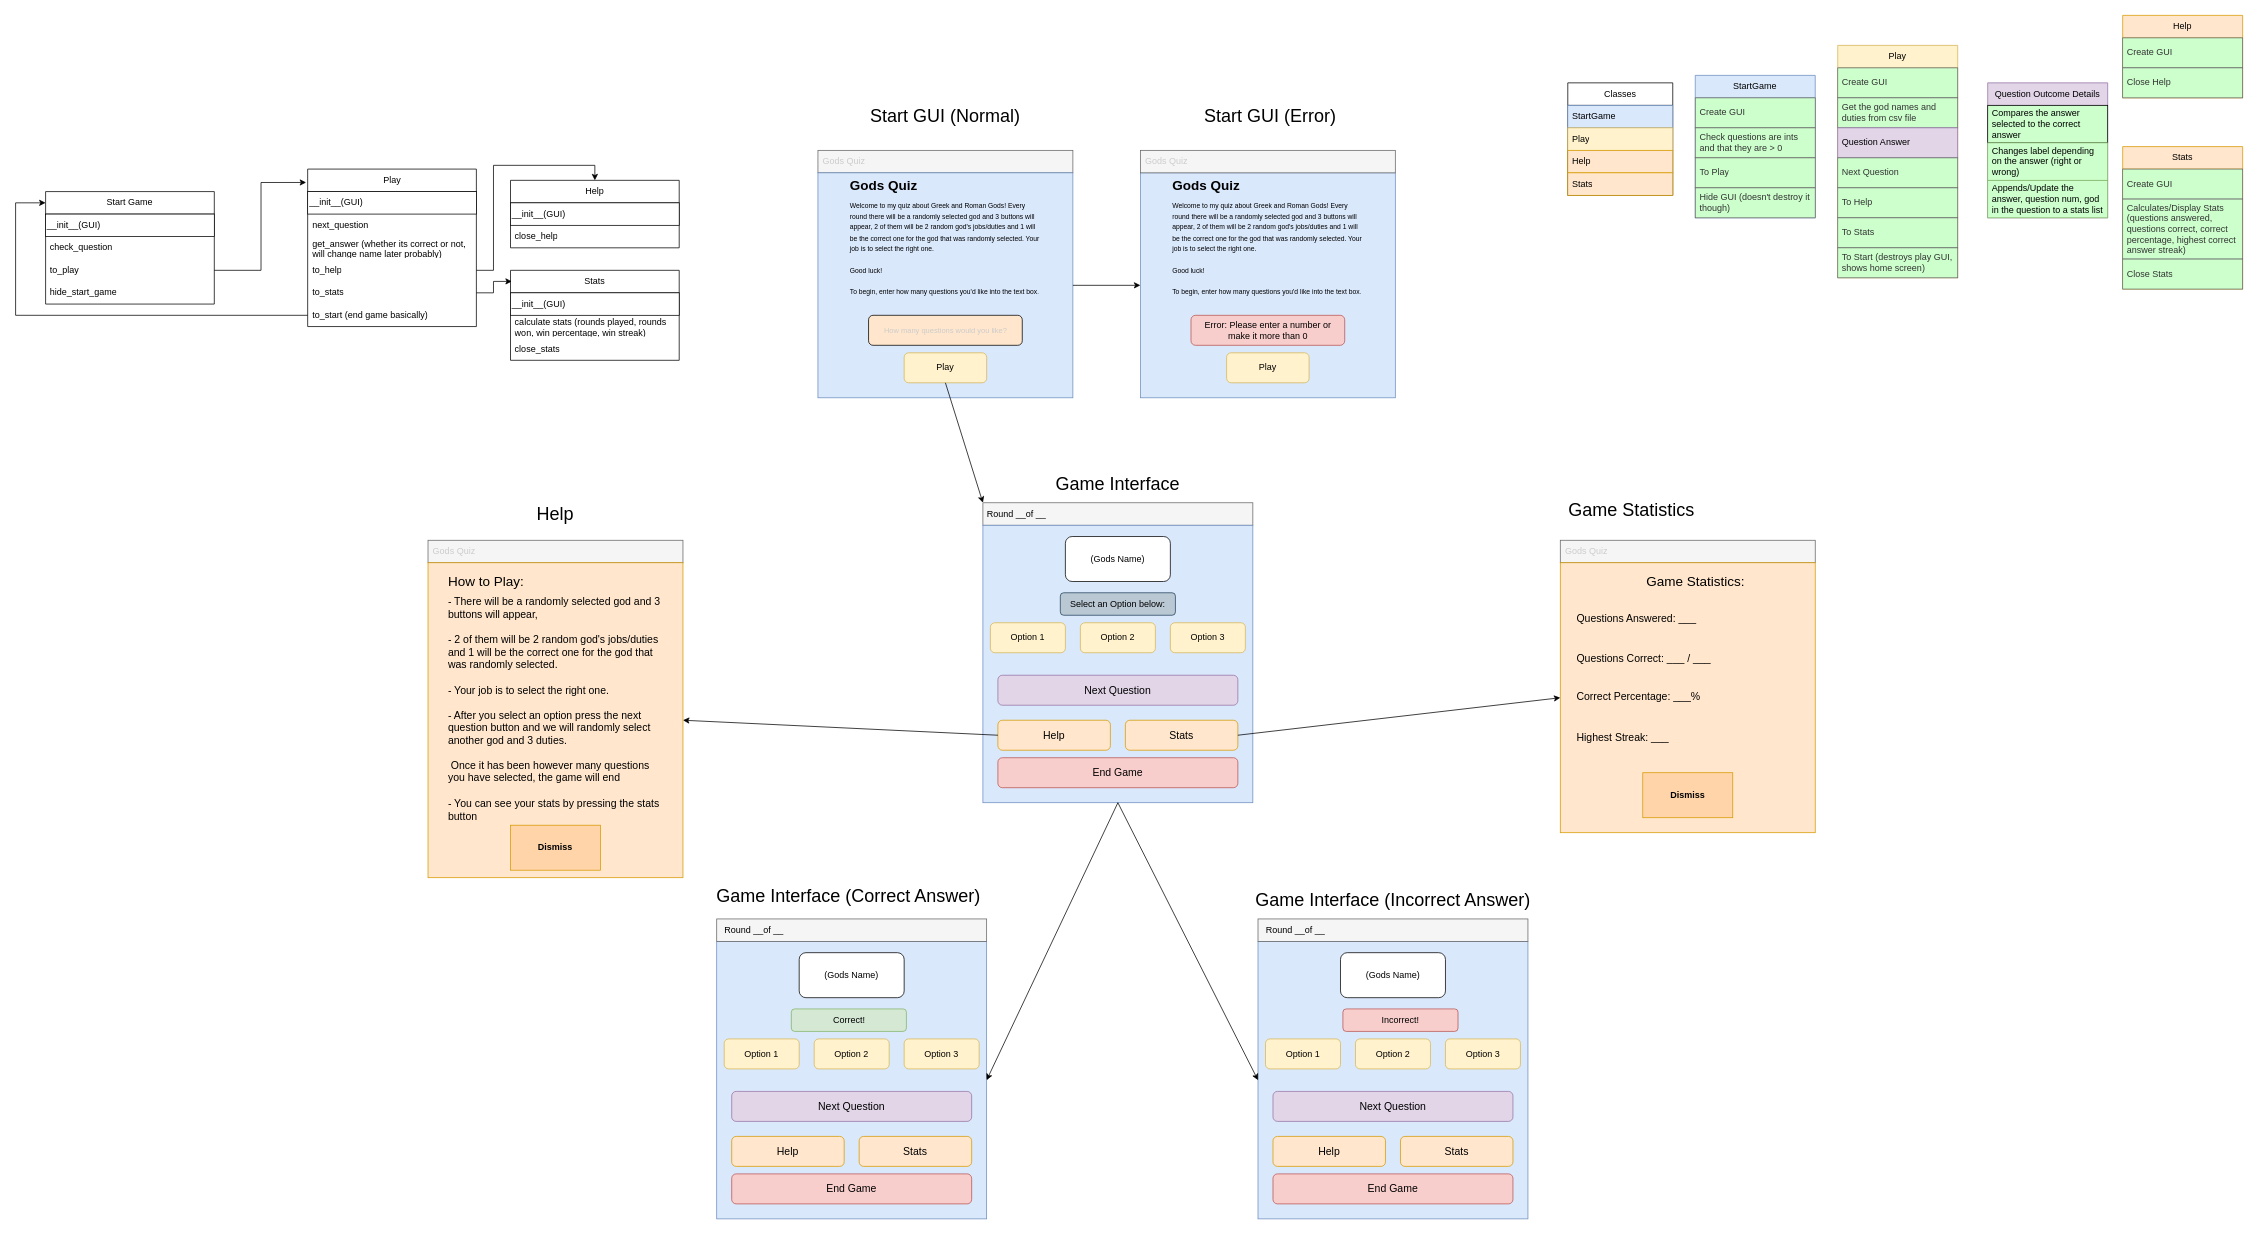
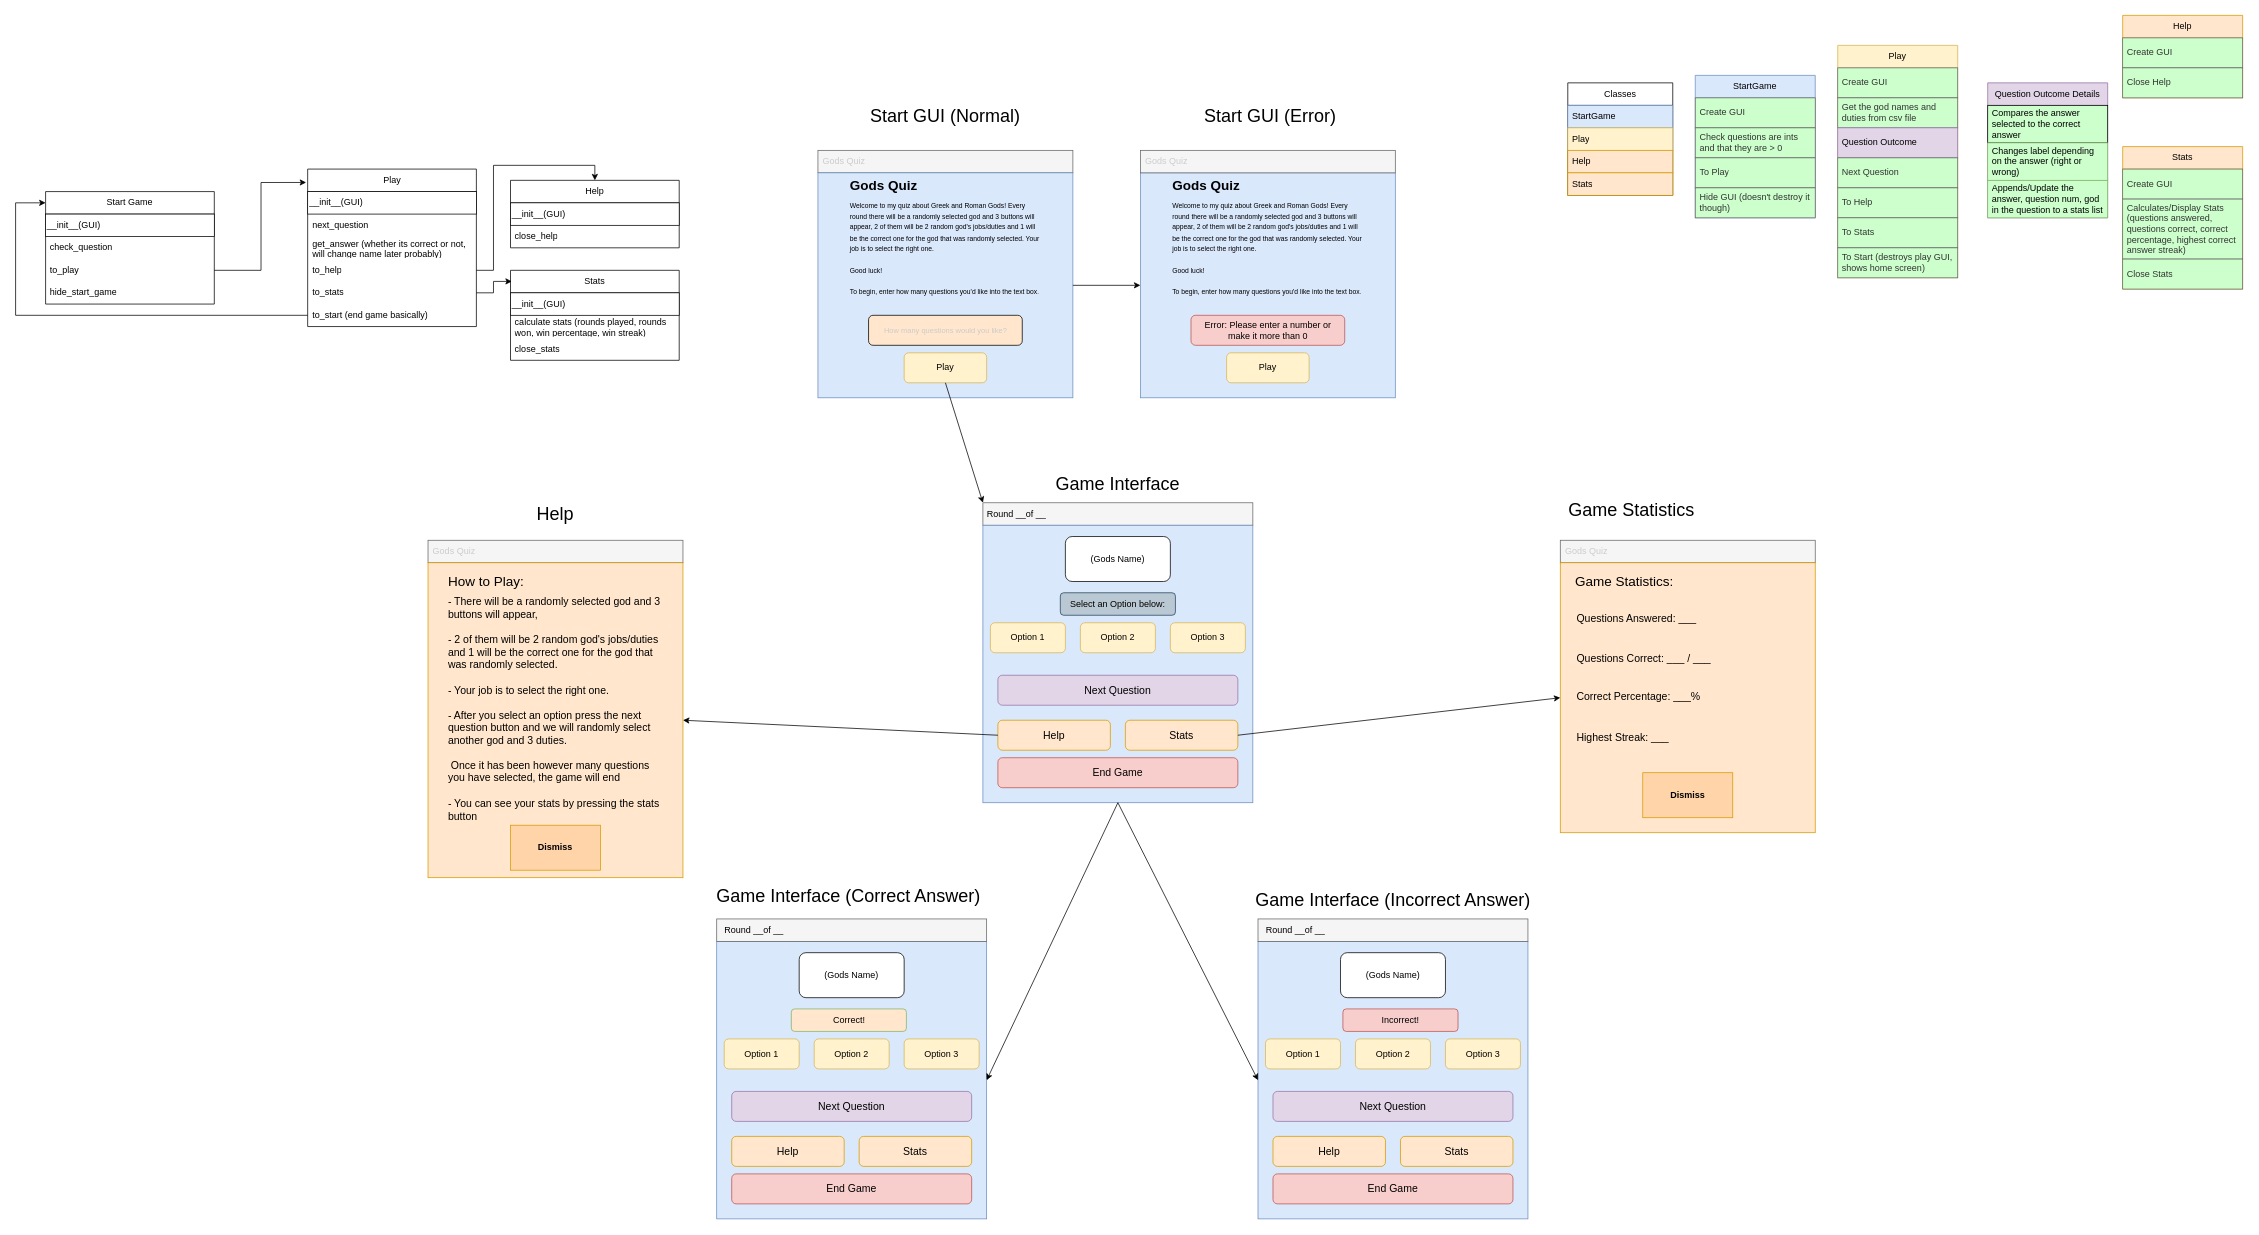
(1878, 143) -> (1880, 143)
(1703, 582) -> (1632, 582)
(849, 1020) -> (849, 1020)
